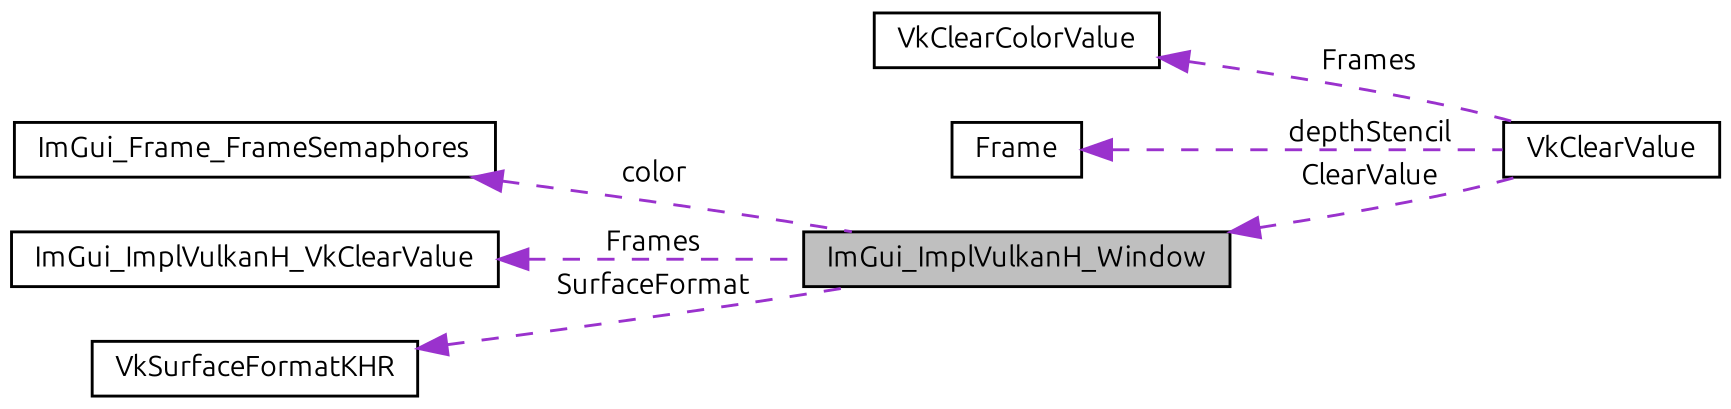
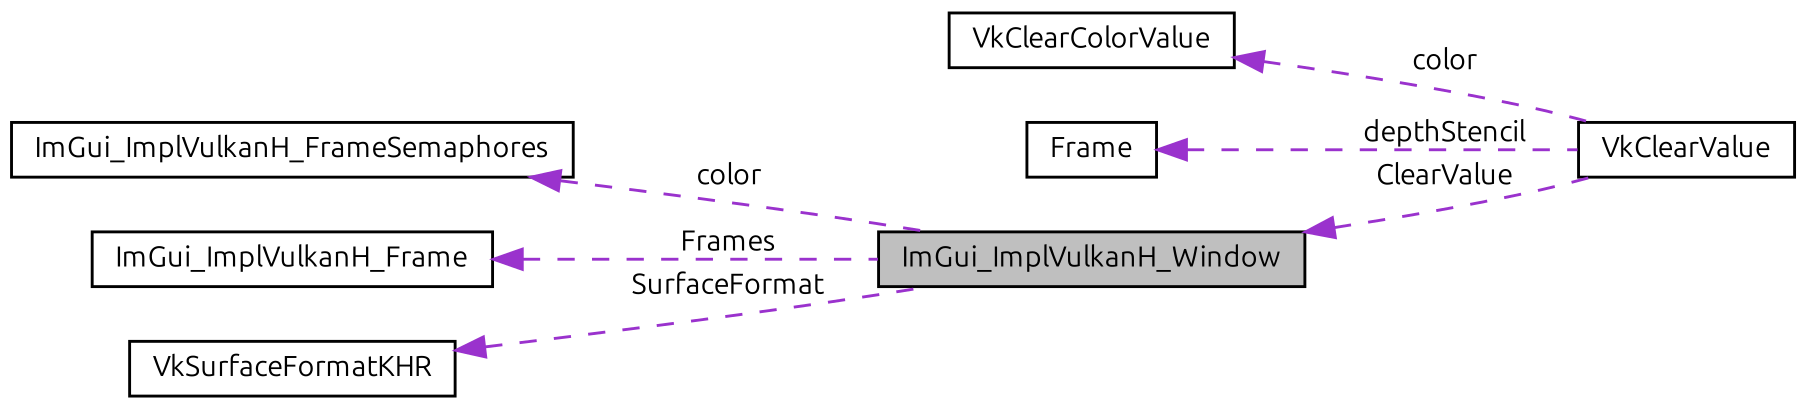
(1367, 62) -> (1442, 62)
(255, 150) -> (292, 150)
(255, 259) -> (292, 259)
